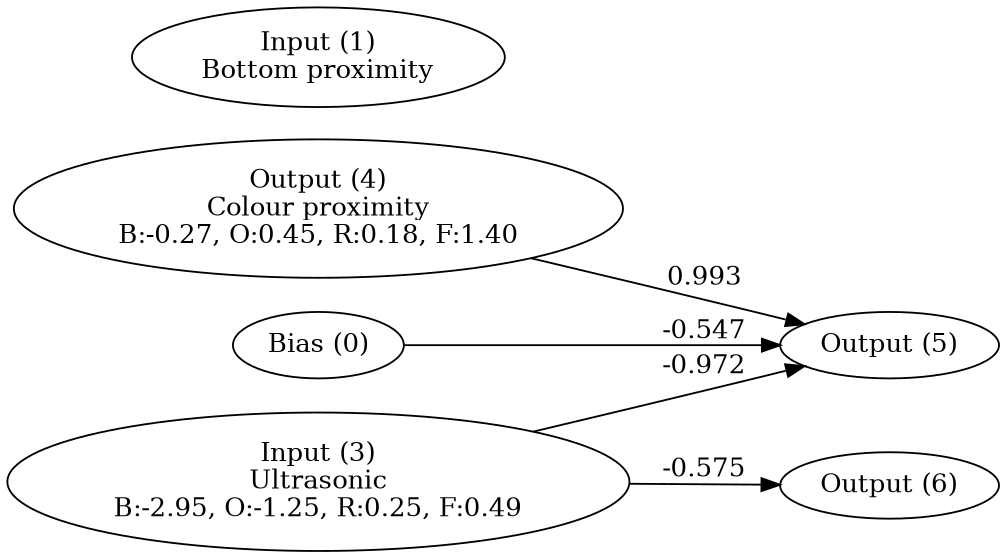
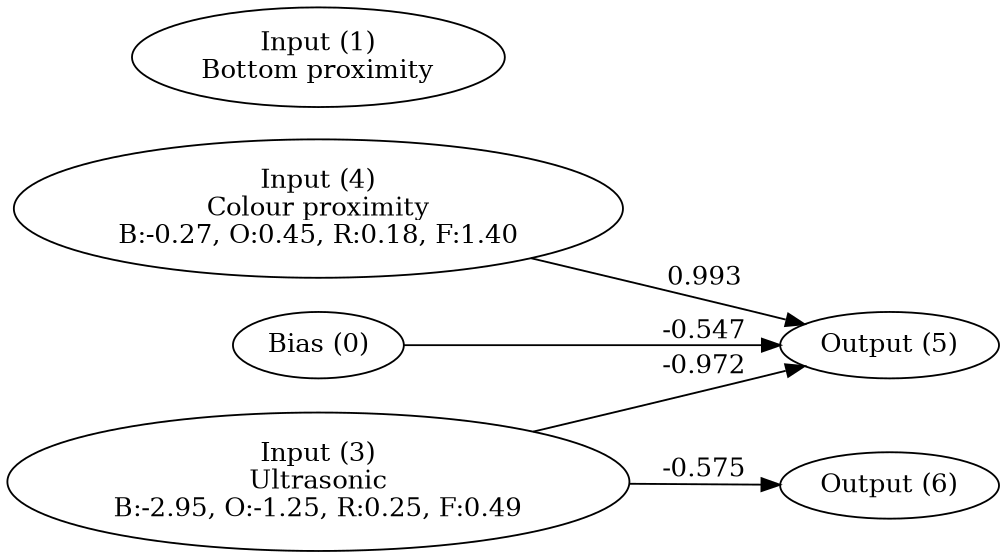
(318, 209) -> (318, 209)
